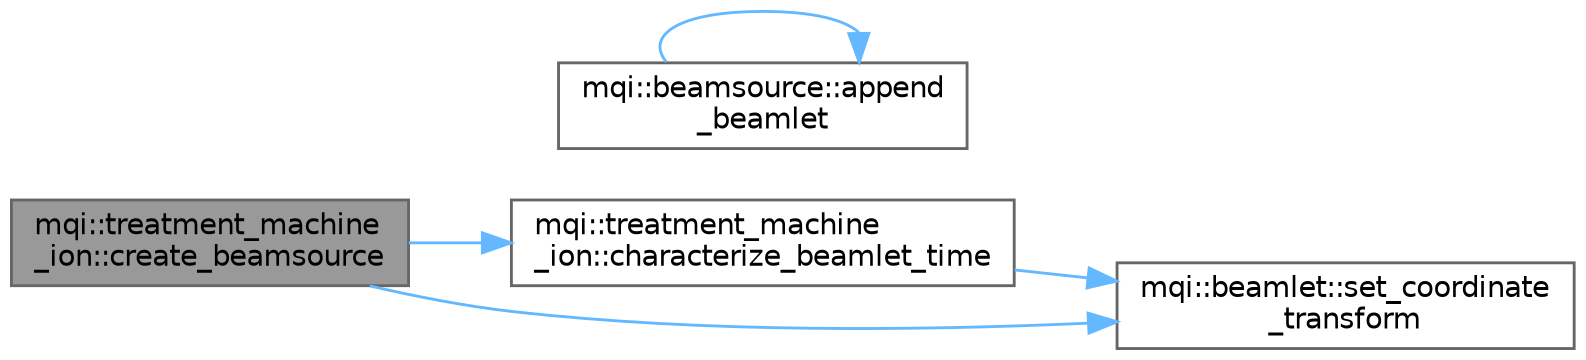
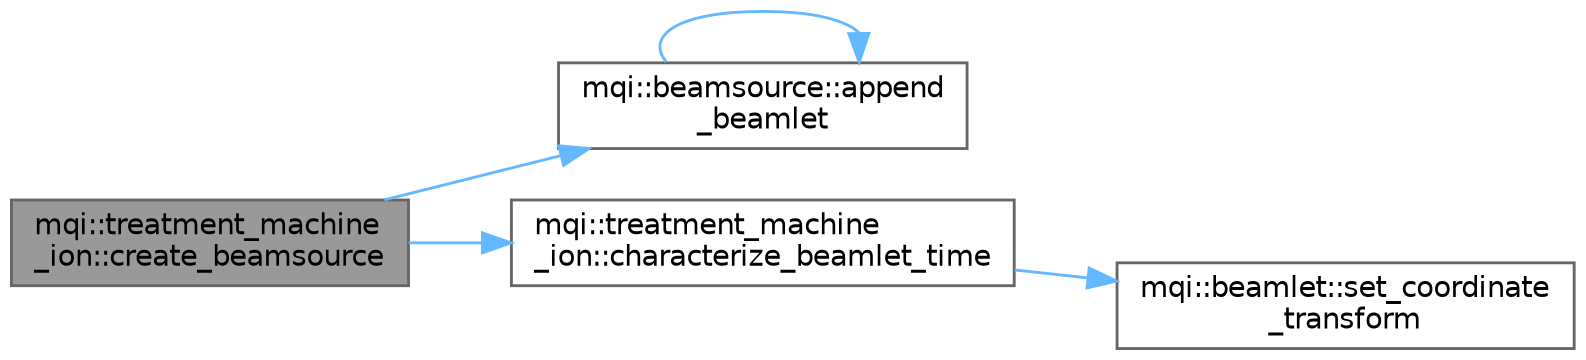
(727, 326) -> (473, 178)
